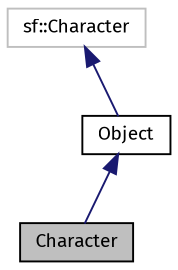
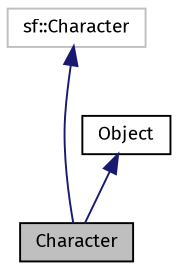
(106, 90) -> (65, 145)
